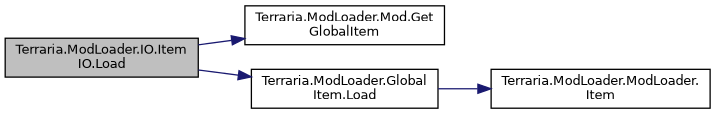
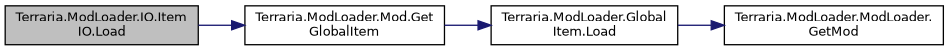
(218, 73) -> (461, 25)
(601, 89) -> (834, 25)
